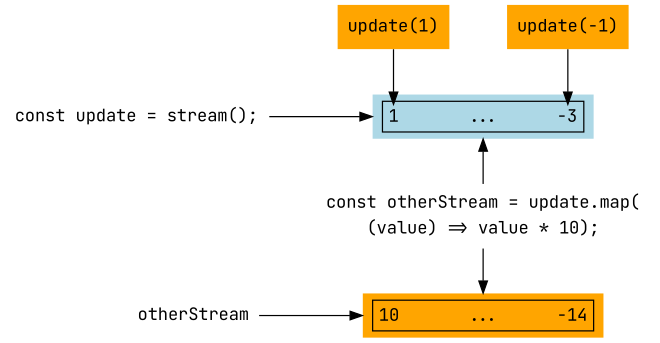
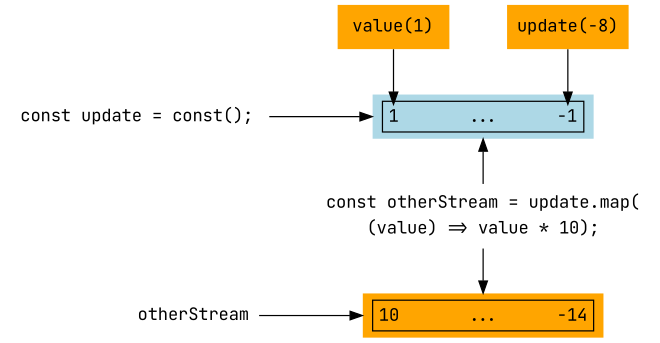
(394, 27) -> (394, 27)
(568, 27) -> (568, 27)
(137, 117) -> (137, 117)
(567, 117) -> (567, 117)
